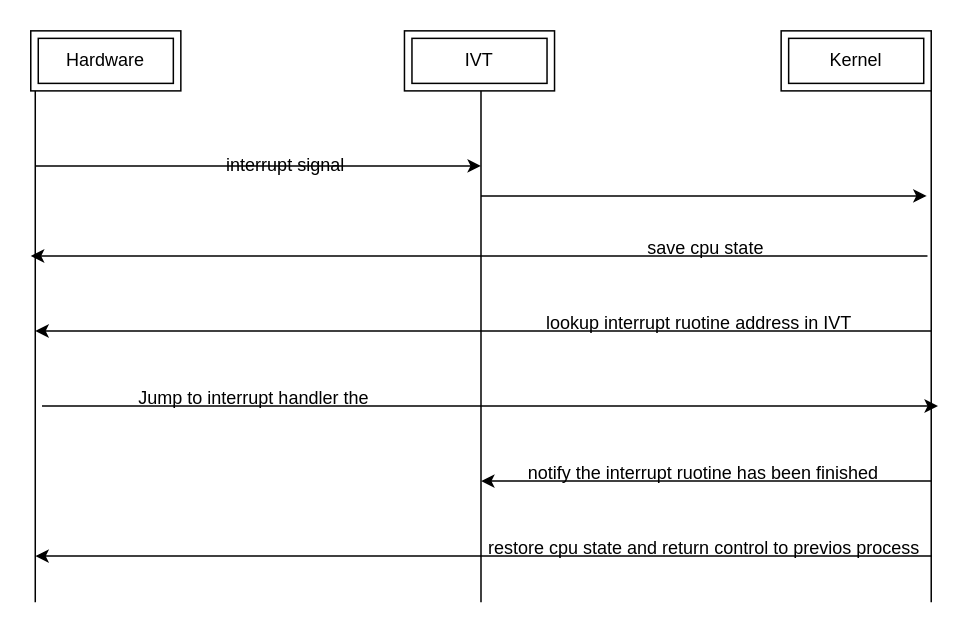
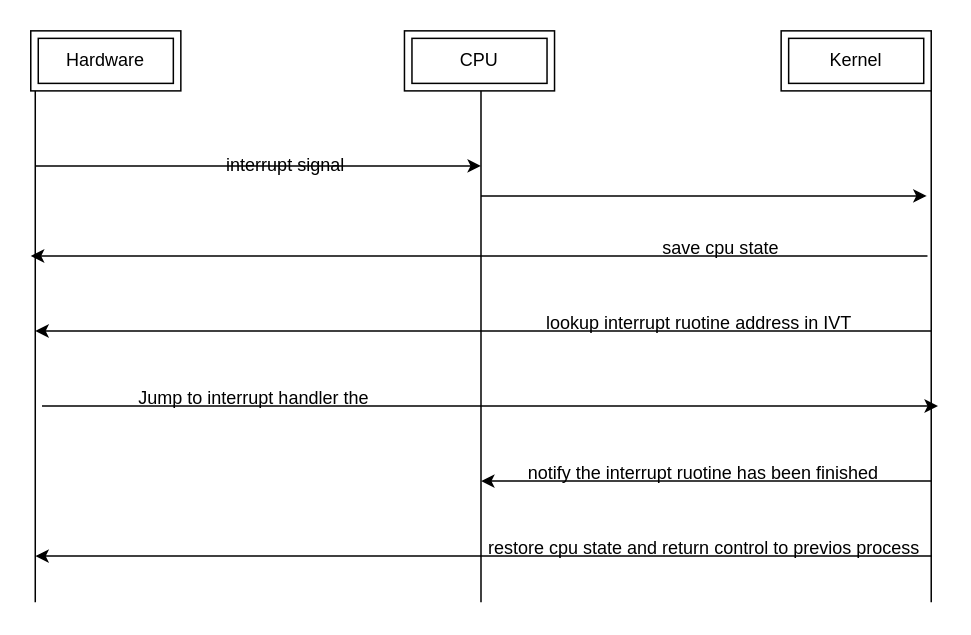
(479, 61) -> (479, 61)
(706, 248) -> (721, 248)
